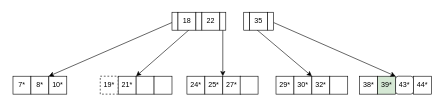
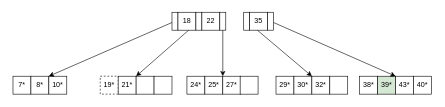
(405, 86) -> (405, 86)
(423, 86) -> (423, 86)
